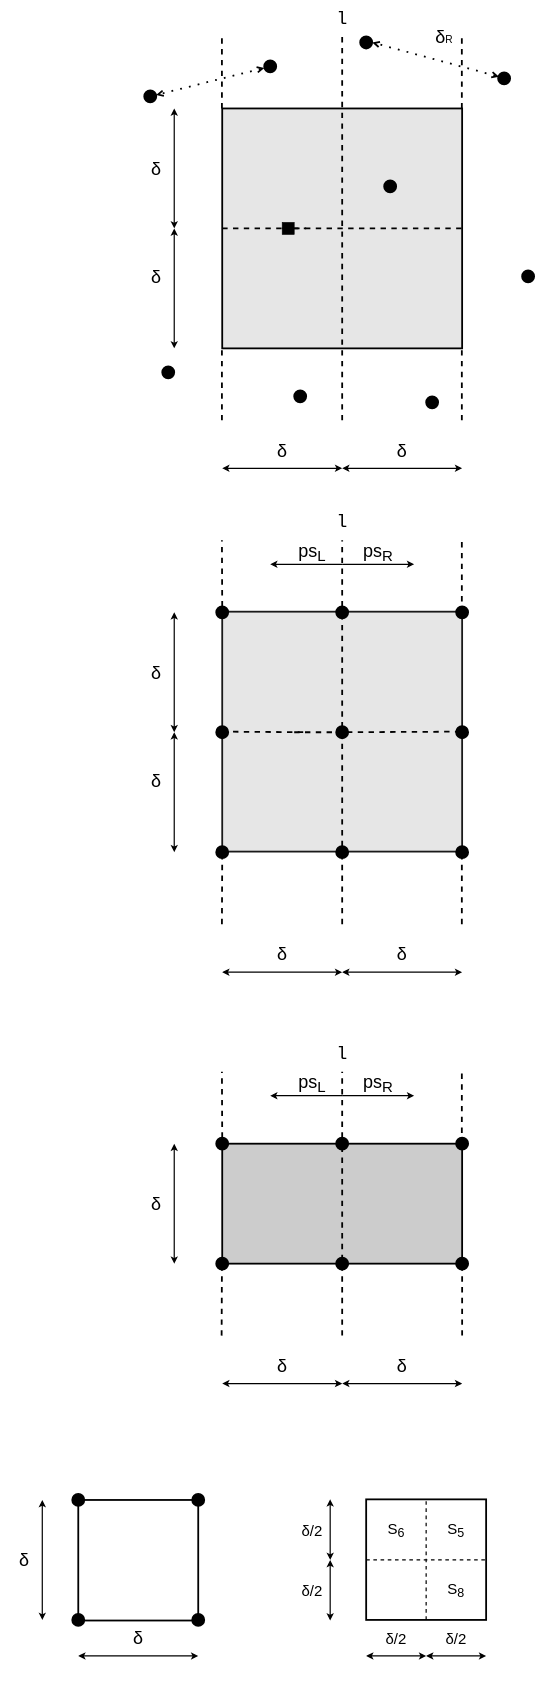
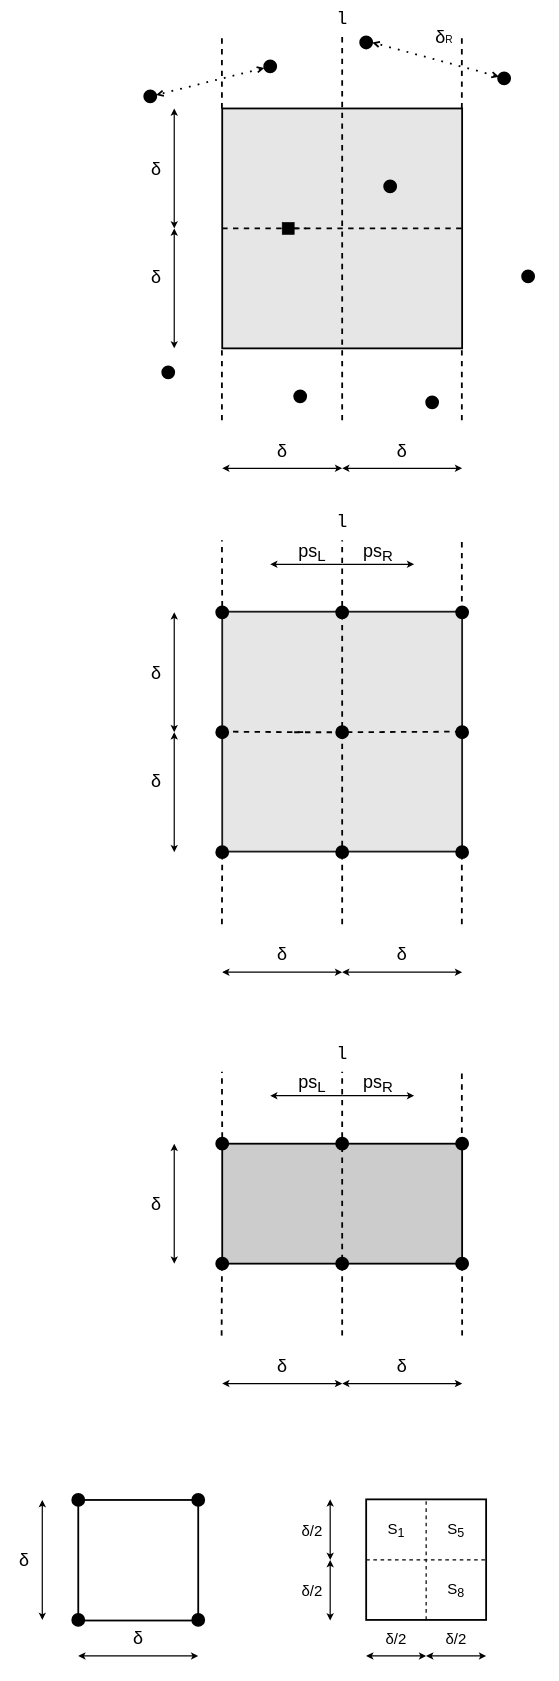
(396, 1530) -> (396, 1530)
